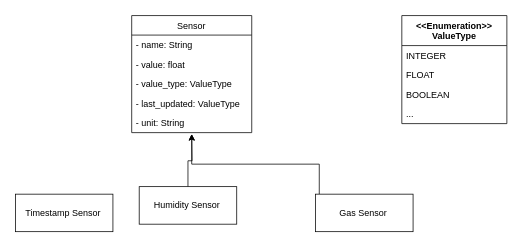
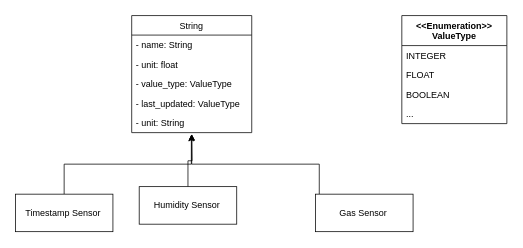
(191, 26) -> (191, 26)
(165, 65) -> (163, 65)
none -> (112, 164)
